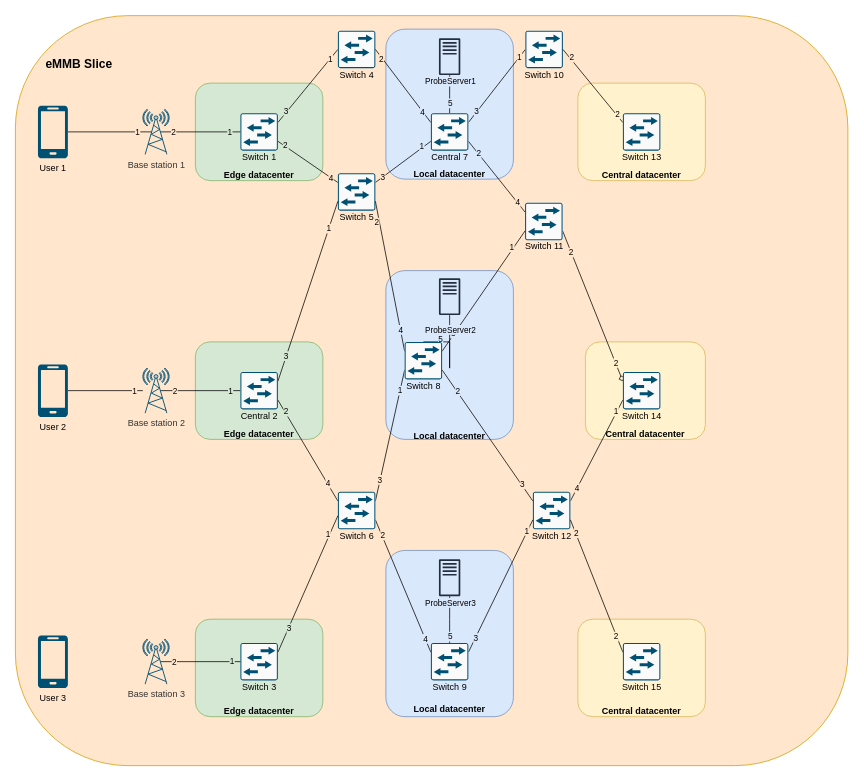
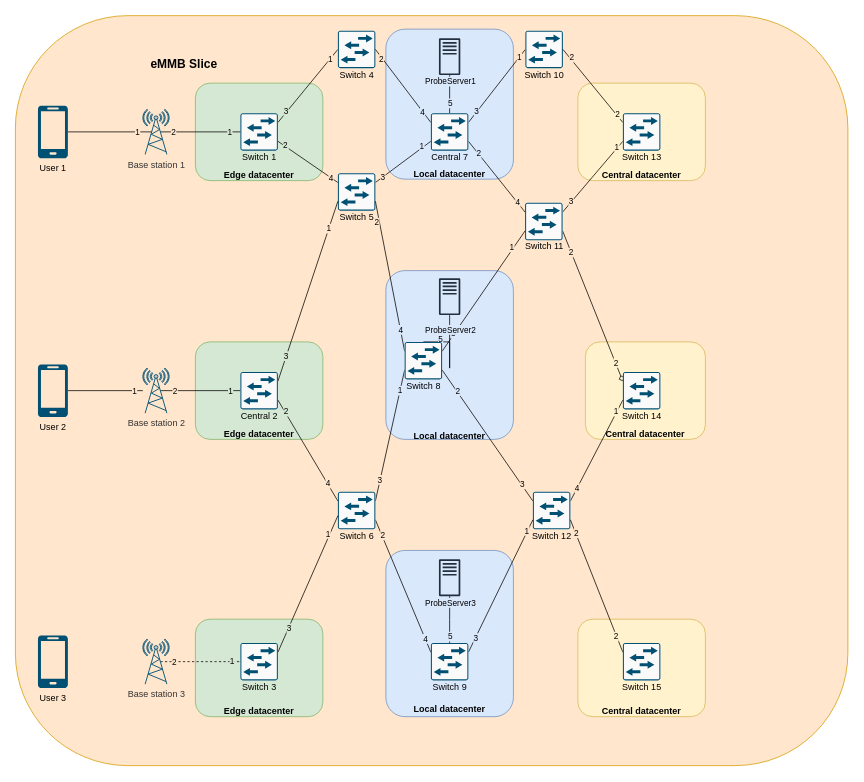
(79, 64) -> (184, 64)
none -> (592, 177)
(201, 661) -> (201, 661)
